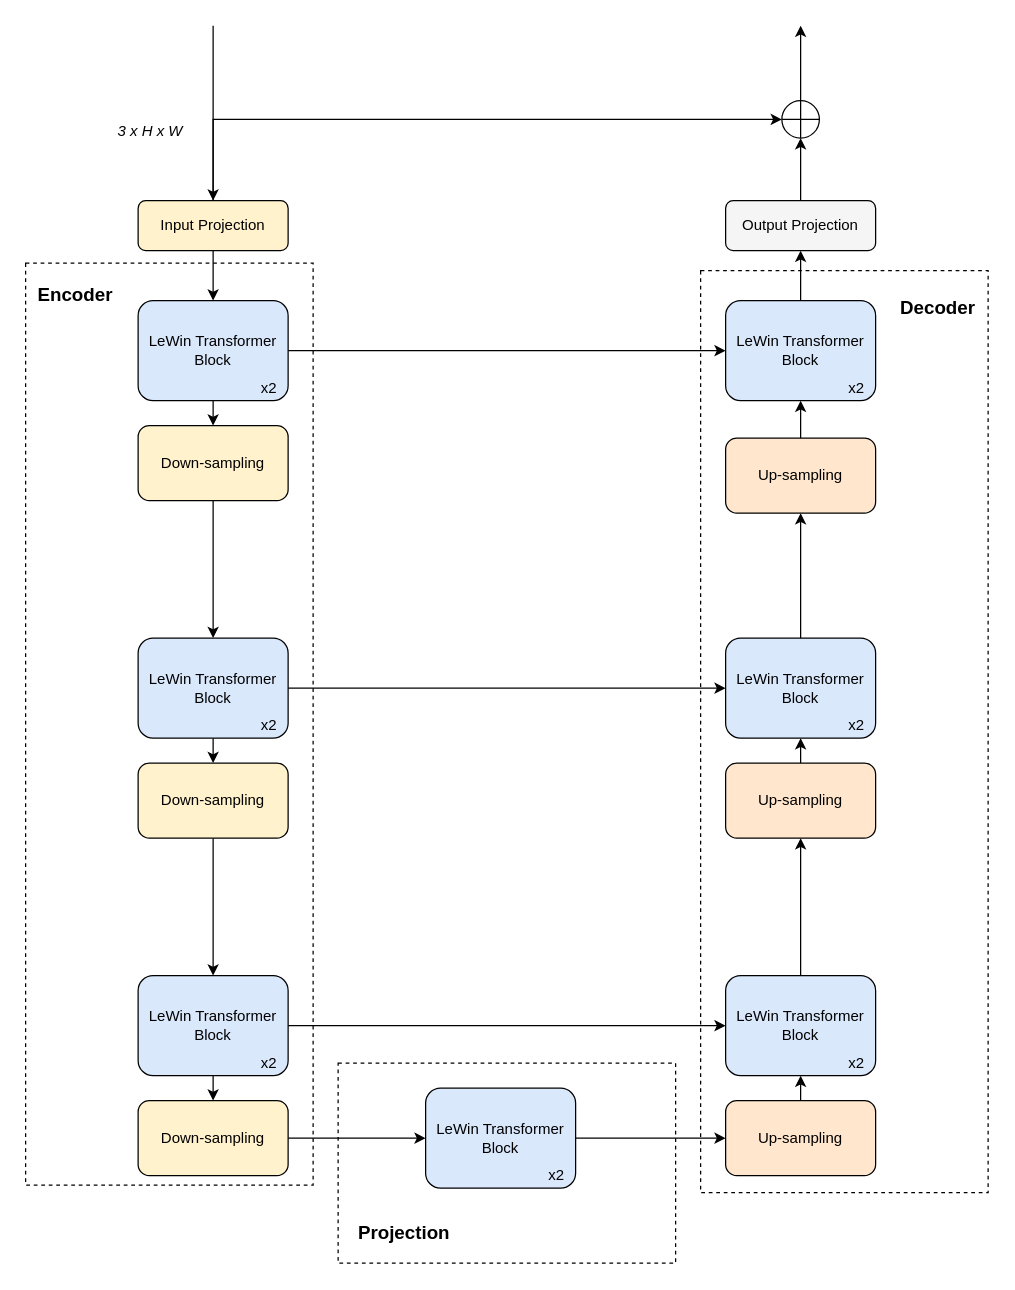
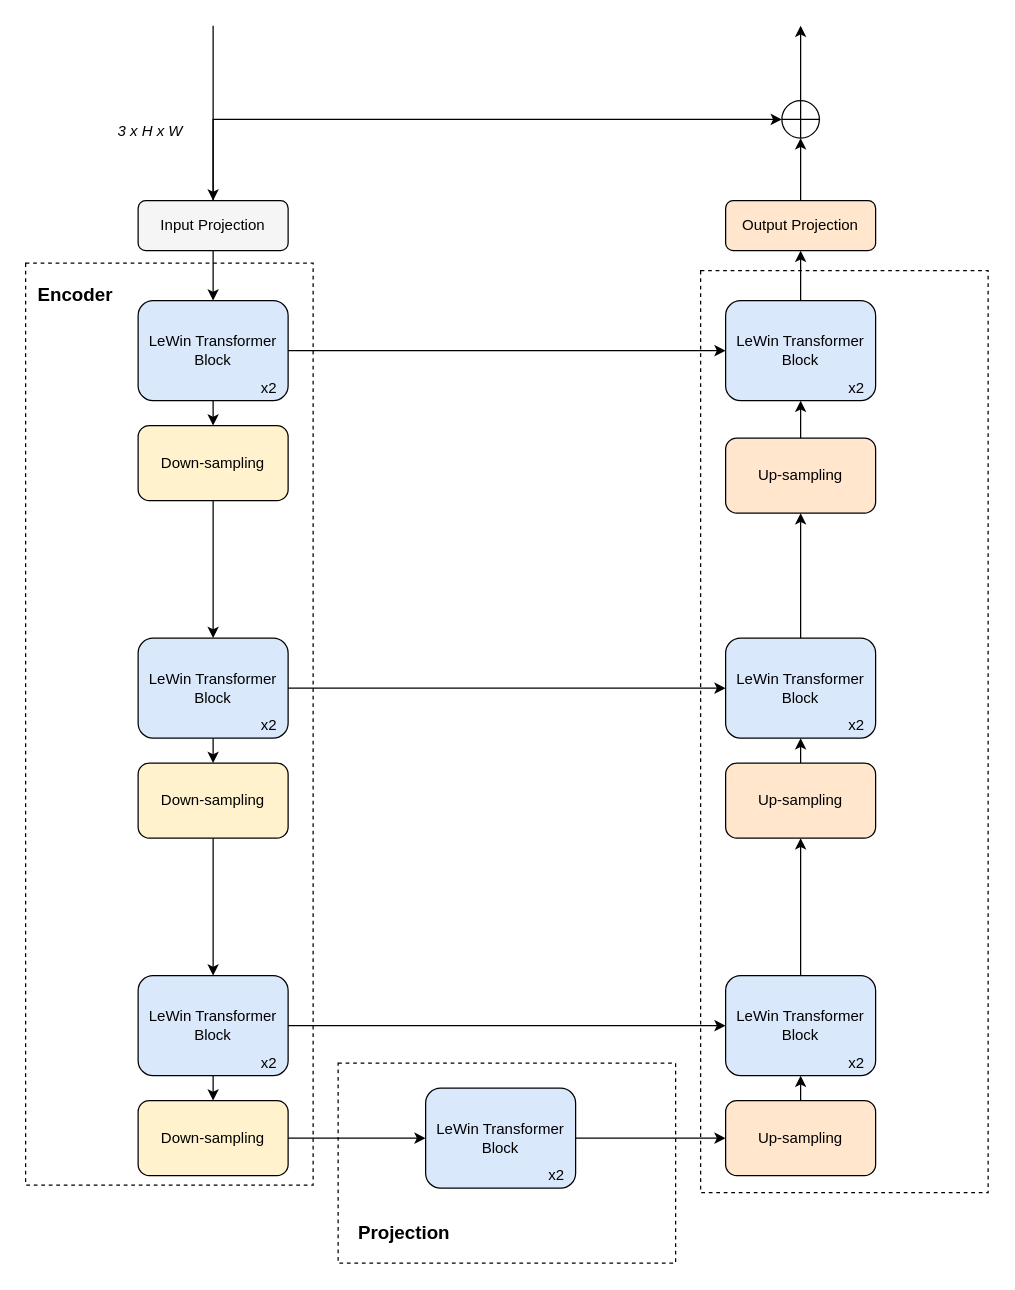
(213, 226) -> (213, 226)
(801, 226) -> (801, 226)
(938, 307) -> none
